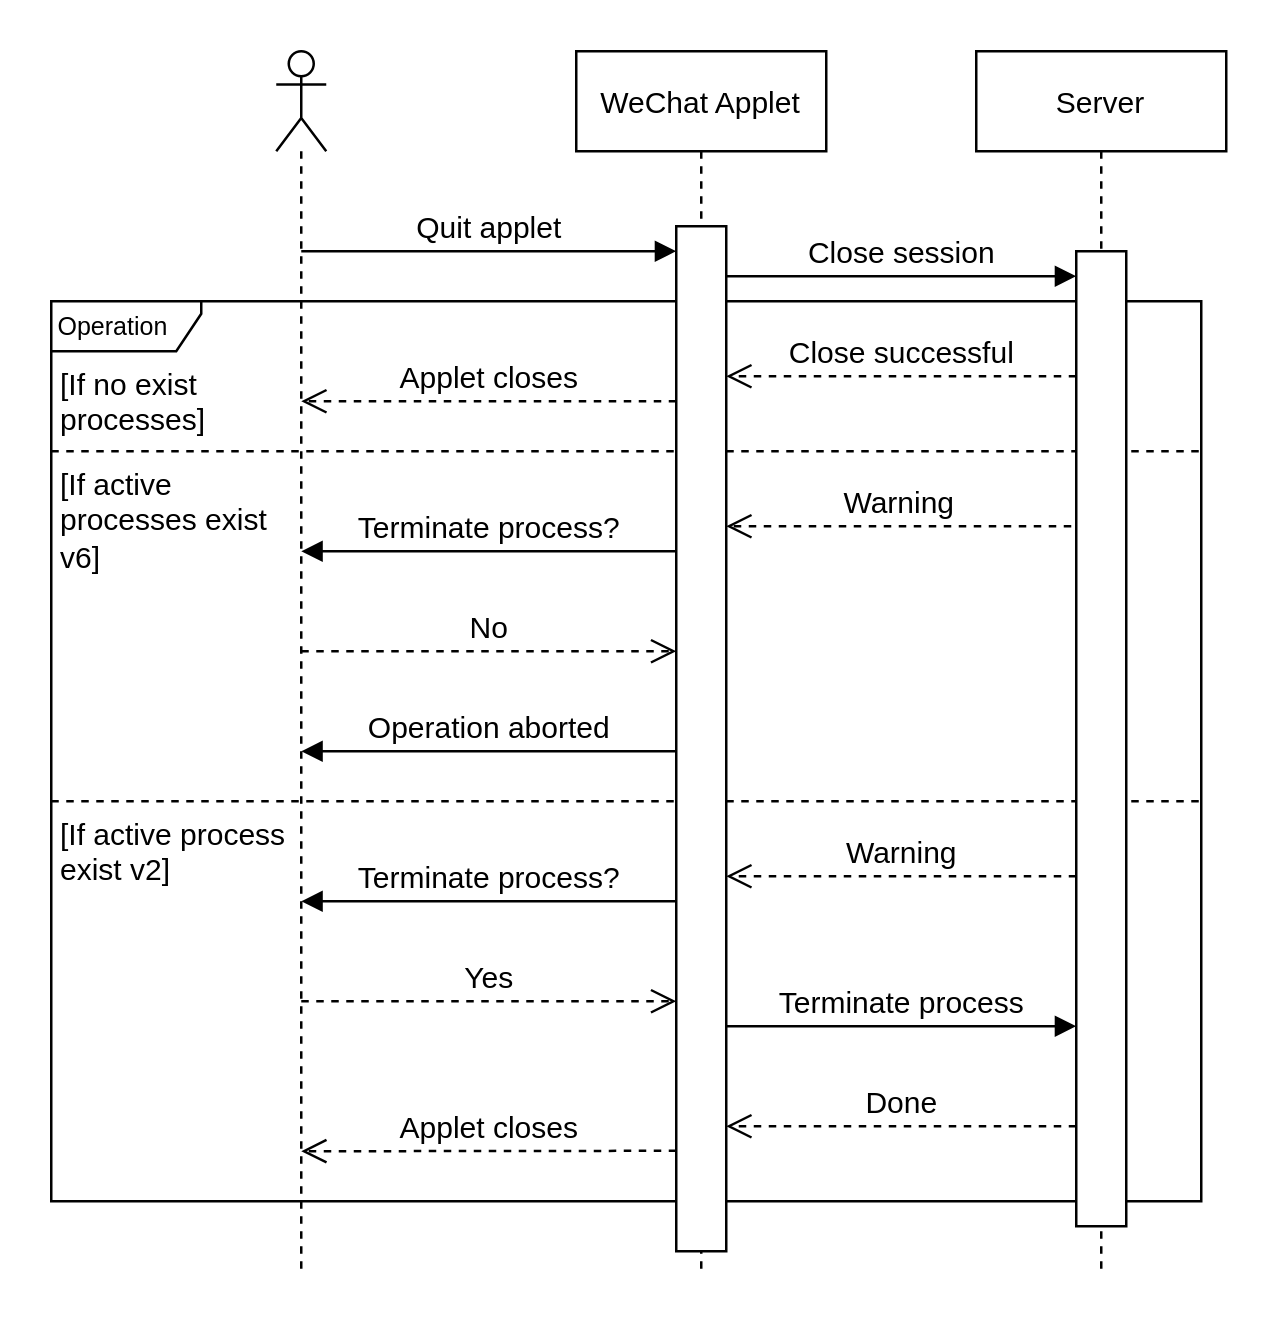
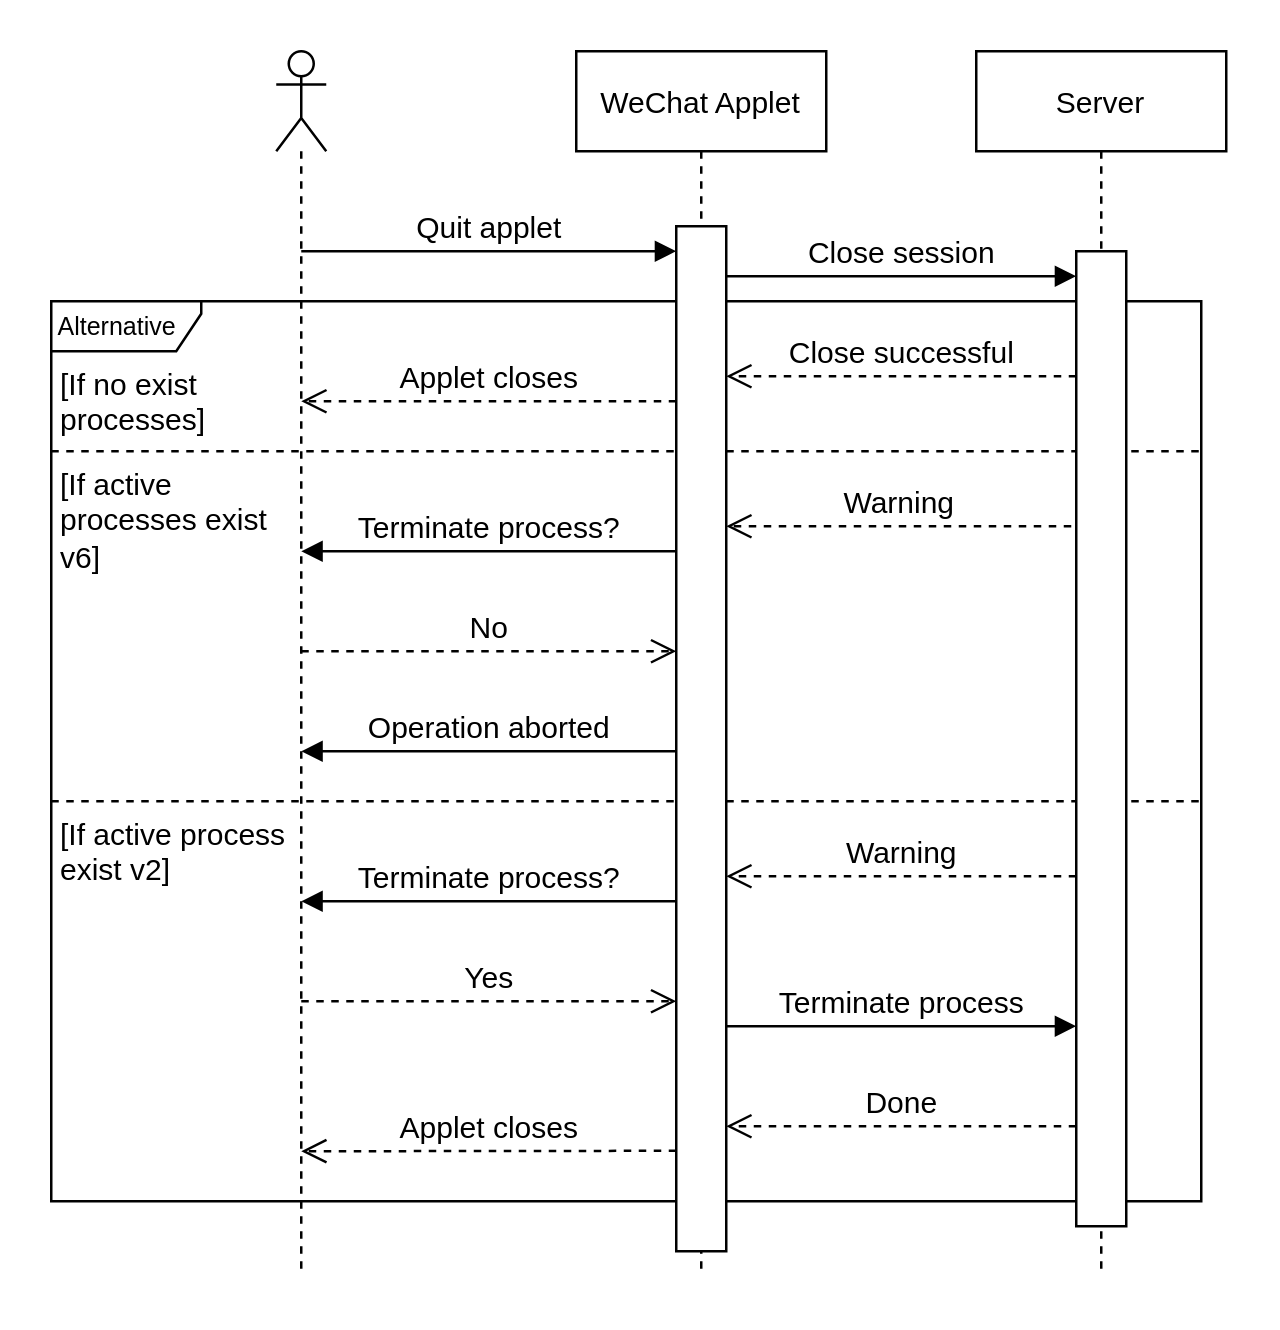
(130, 326) -> (143, 326)
